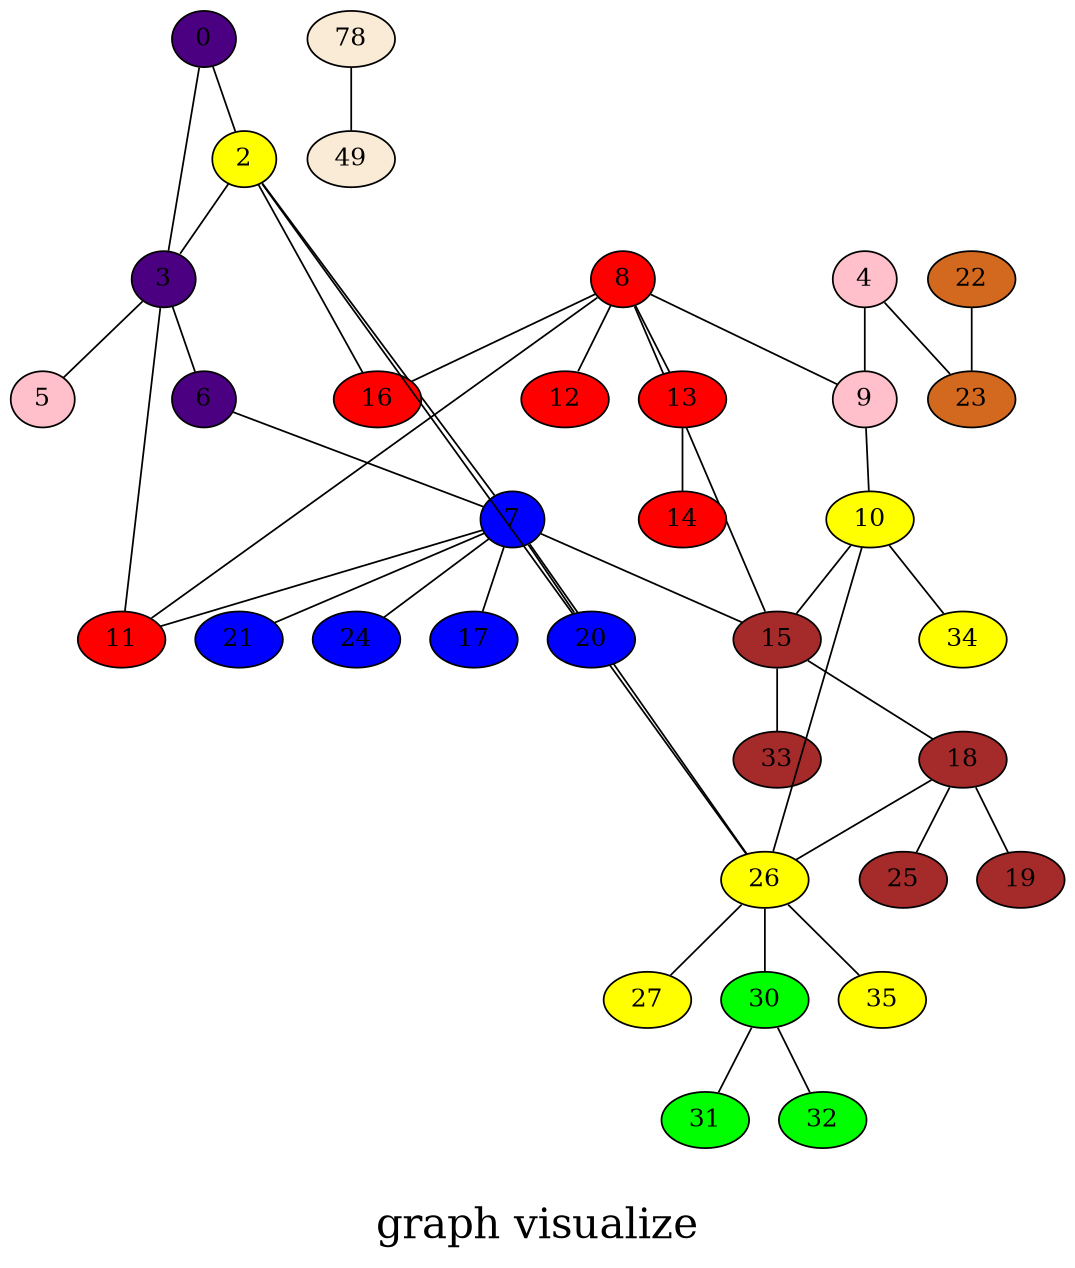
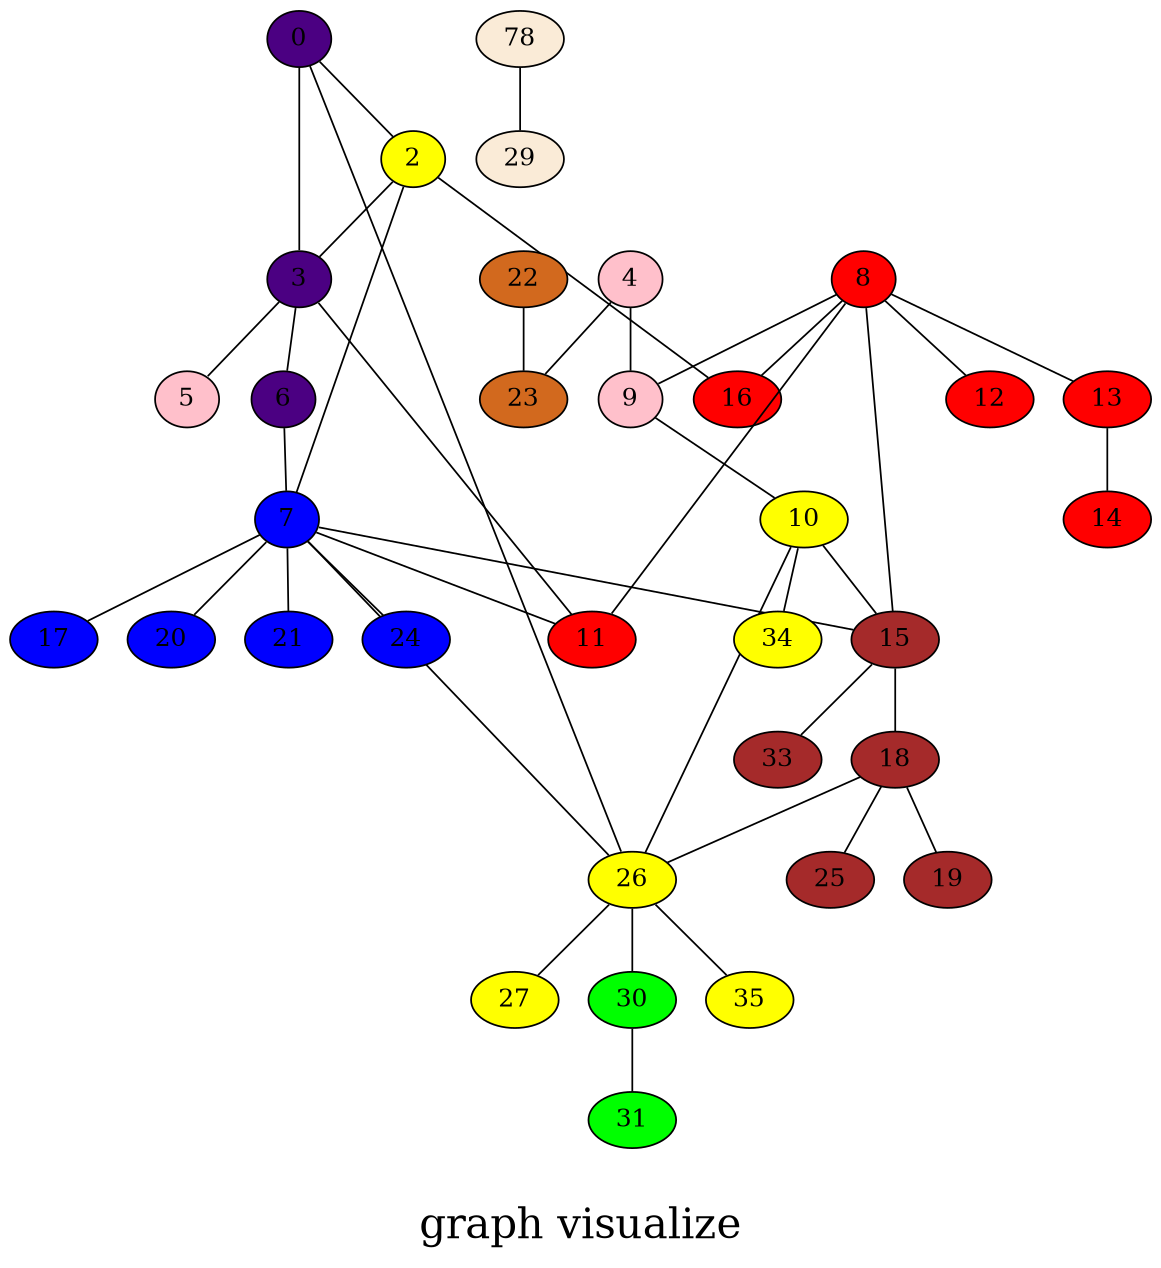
(351, 159) -> (520, 159)
(504, 519) -> (466, 459)
(823, 1120) -> none
